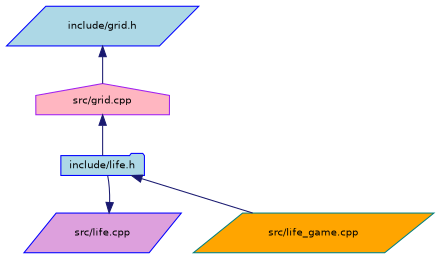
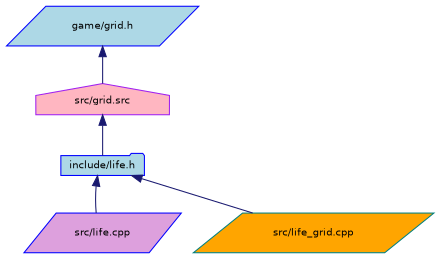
(103, 26) -> (103, 26)
(103, 101) -> (103, 101)
(109, 189) -> (96, 200)
(314, 233) -> (314, 233)
